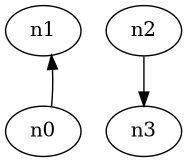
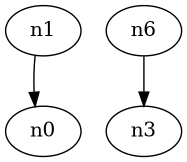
(144, 31) -> (144, 31)
(53, 88) -> (34, 74)
